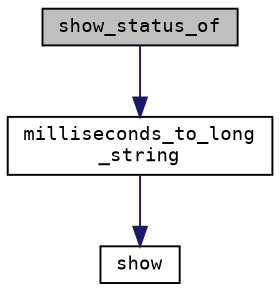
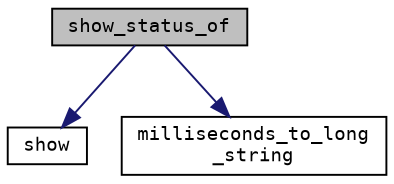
(140, 201) -> (105, 79)
